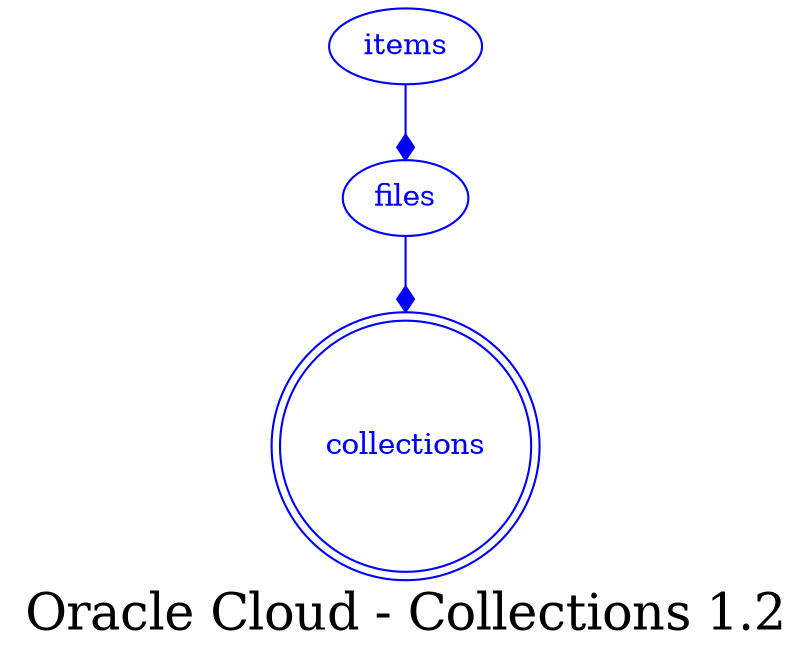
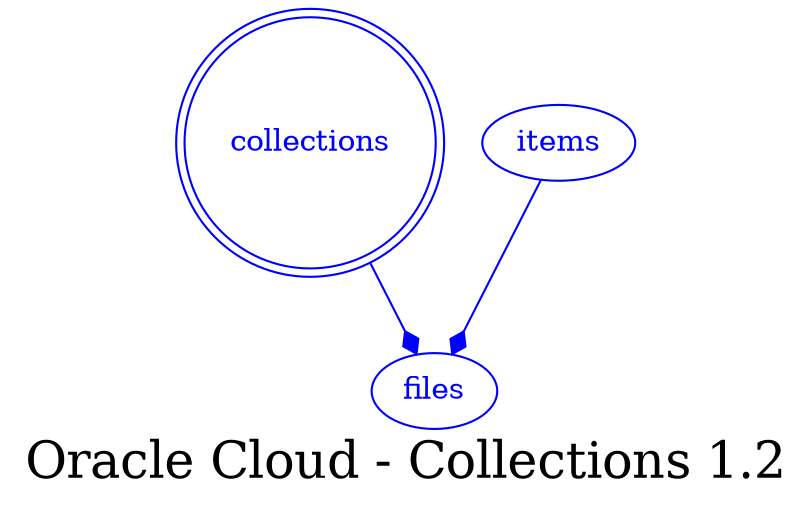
(406, 261) -> (388, 297)
